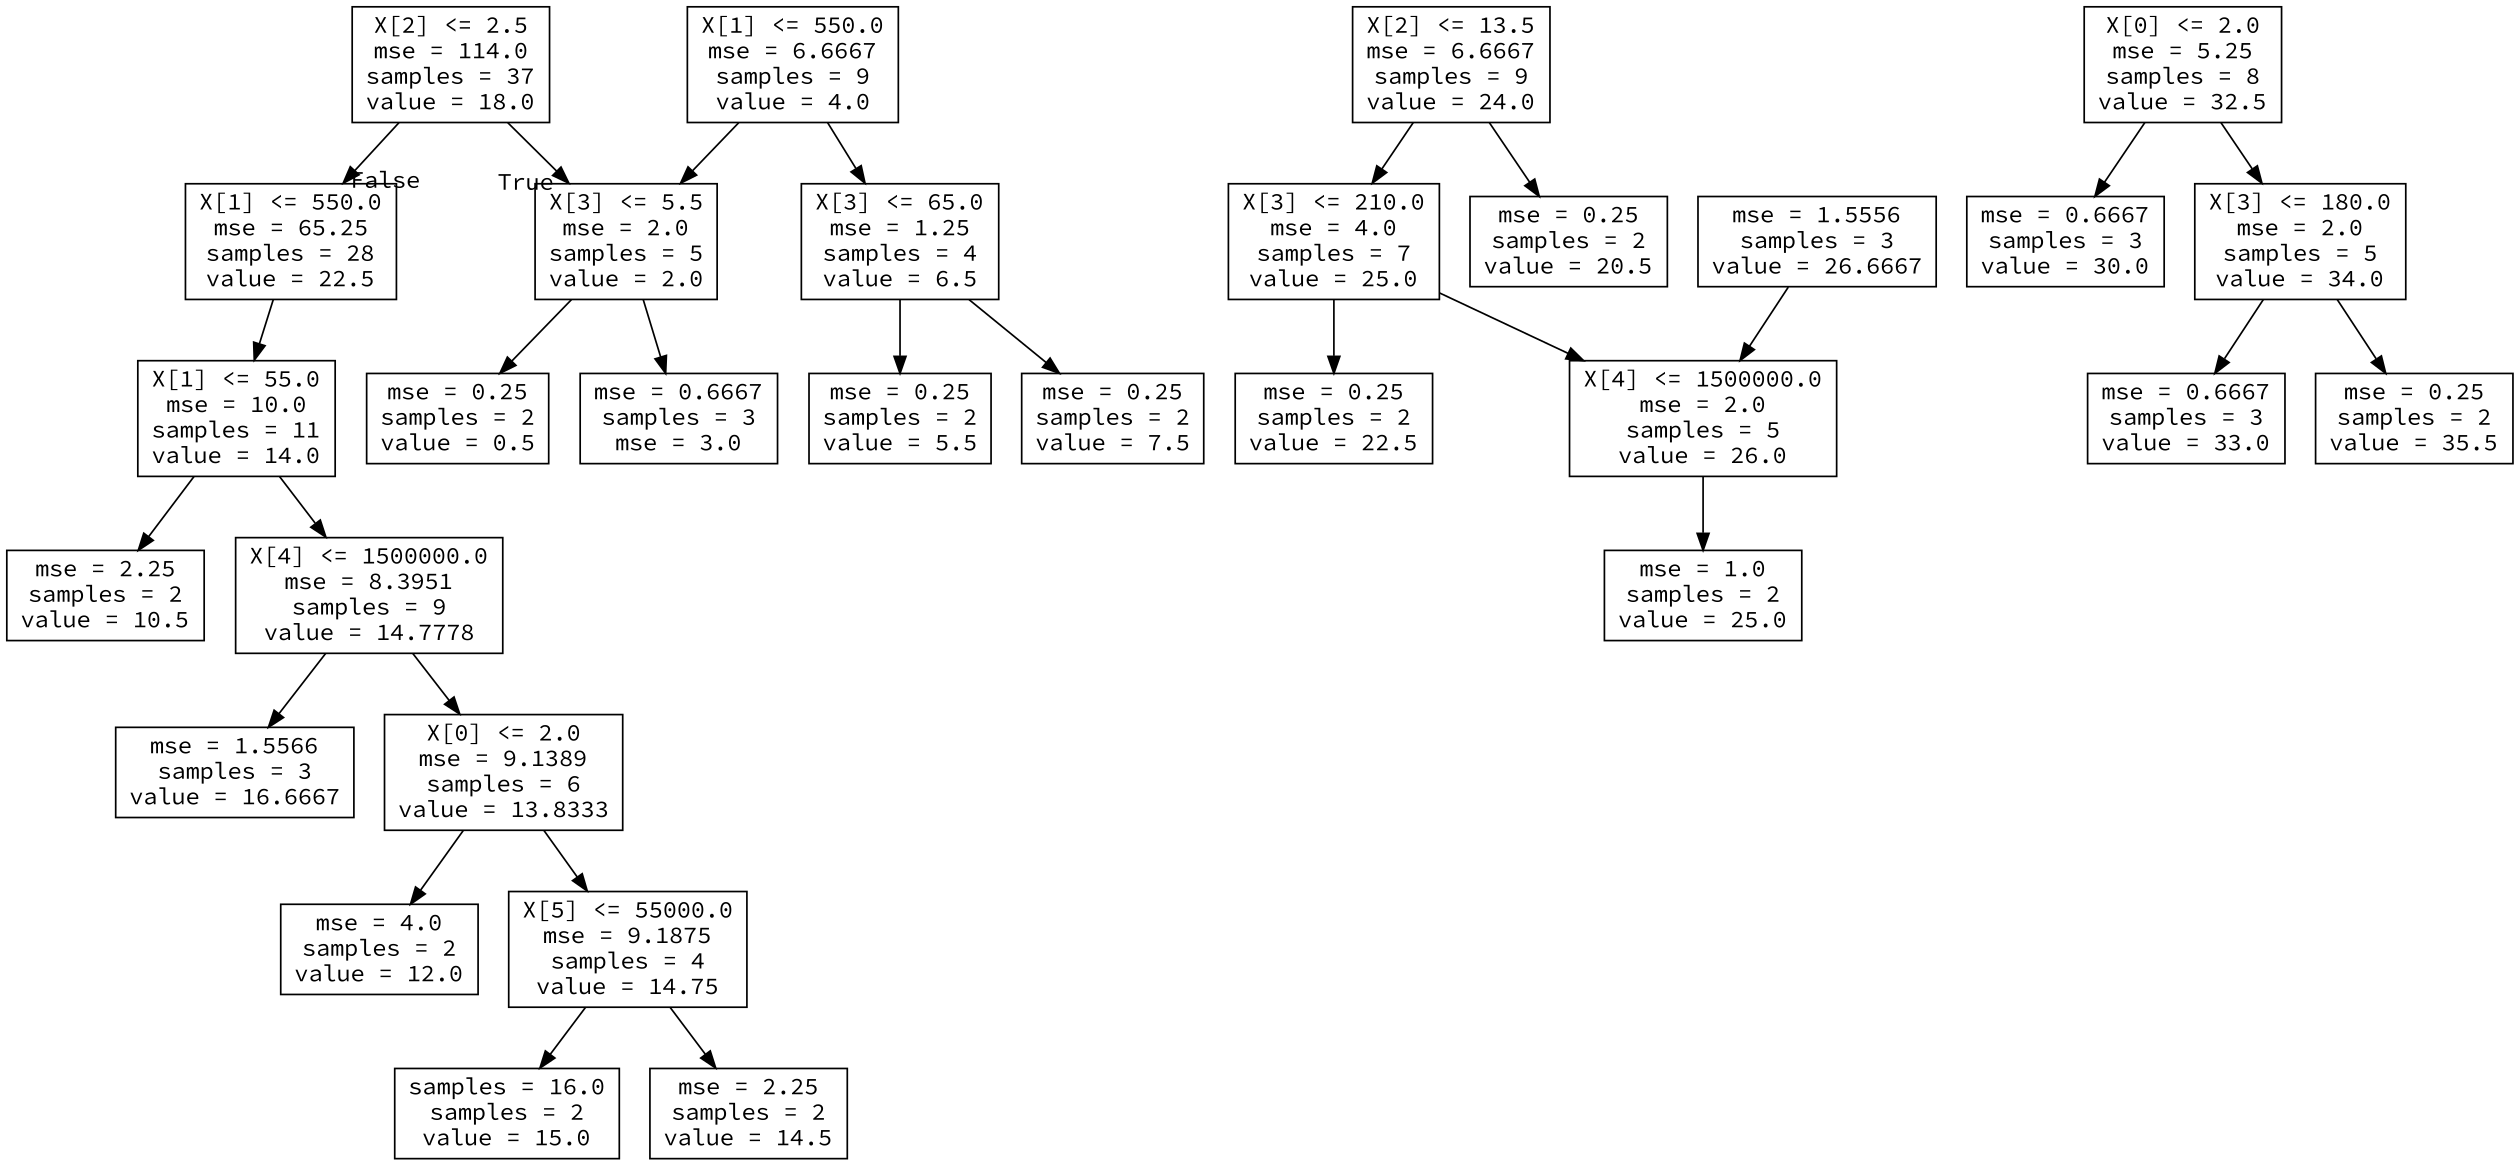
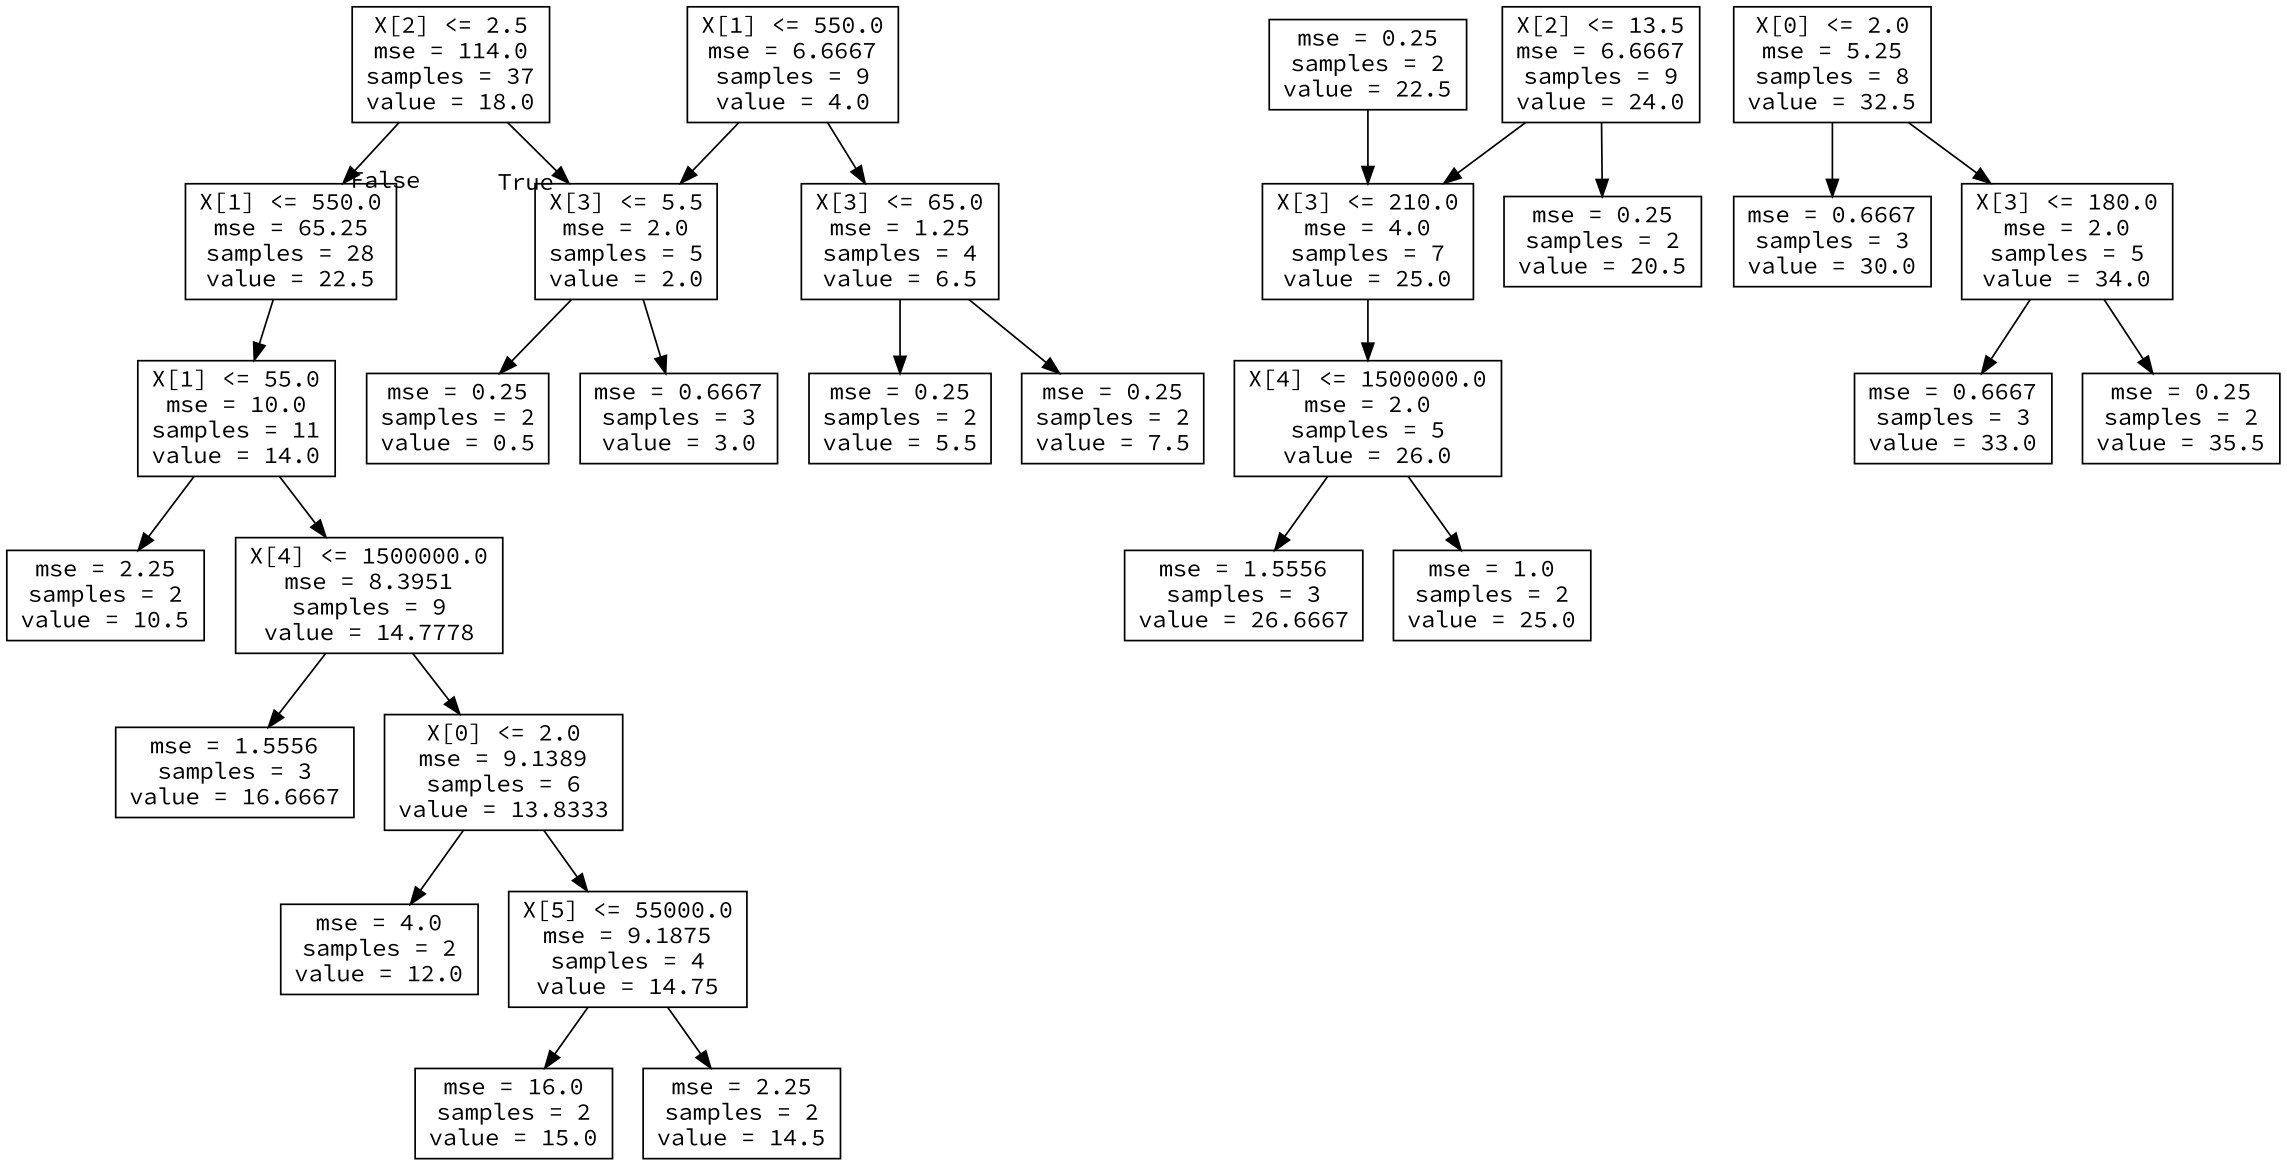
(1769, 317) -> (1306, 506)
(1334, 328) -> (1368, 138)
(679, 419) -> (679, 419)
(235, 772) -> (235, 772)
(507, 1114) -> (514, 1114)
